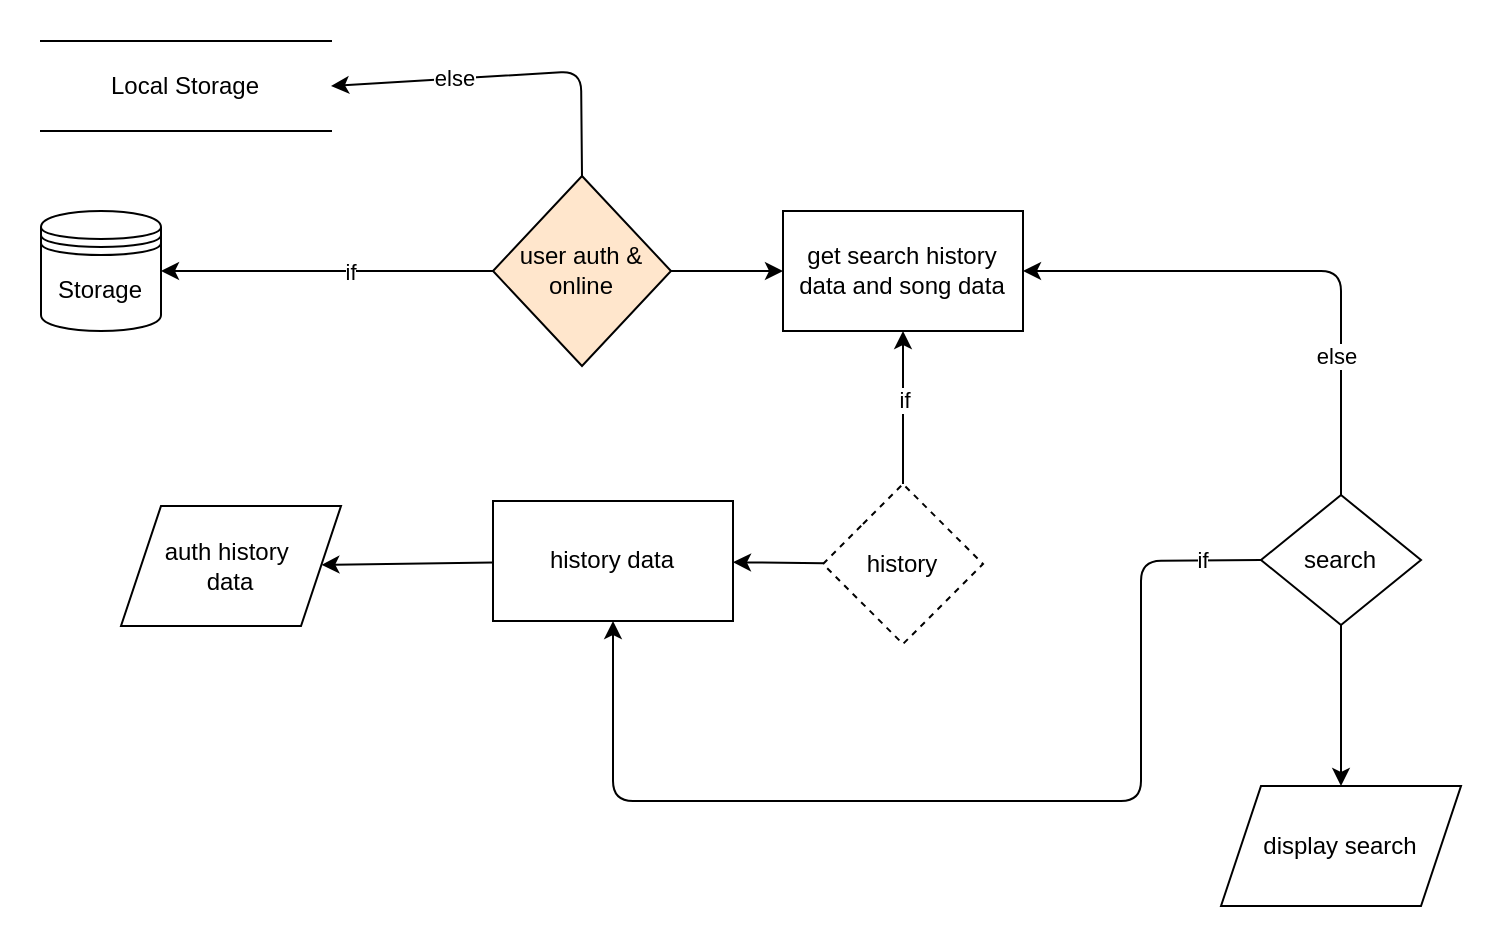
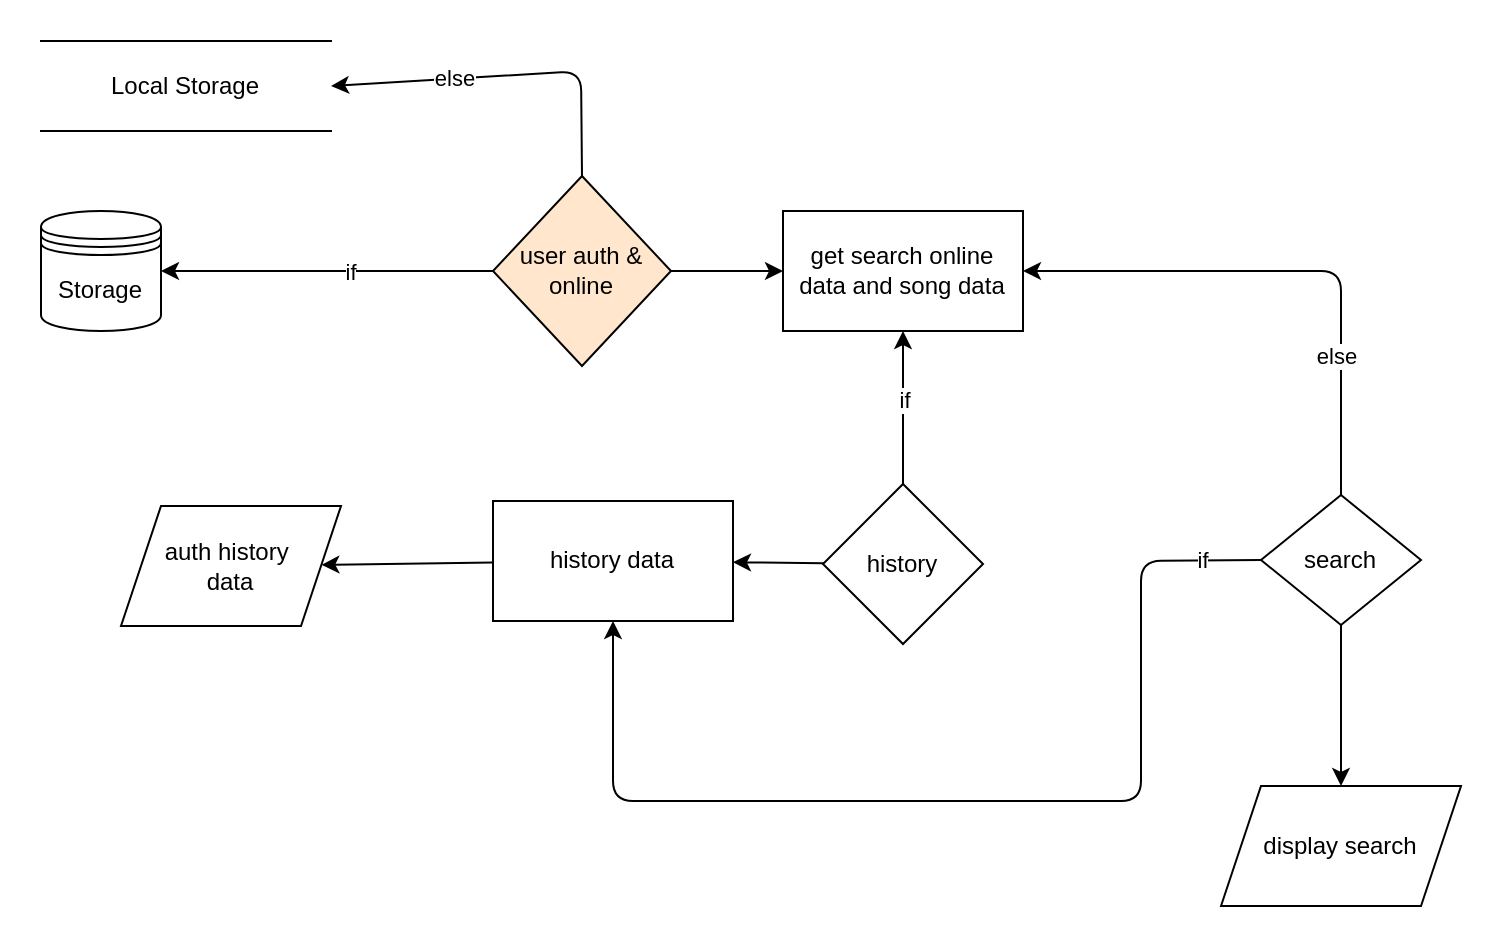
(903, 271) -> (903, 271)
(903, 564) -> (903, 564)
